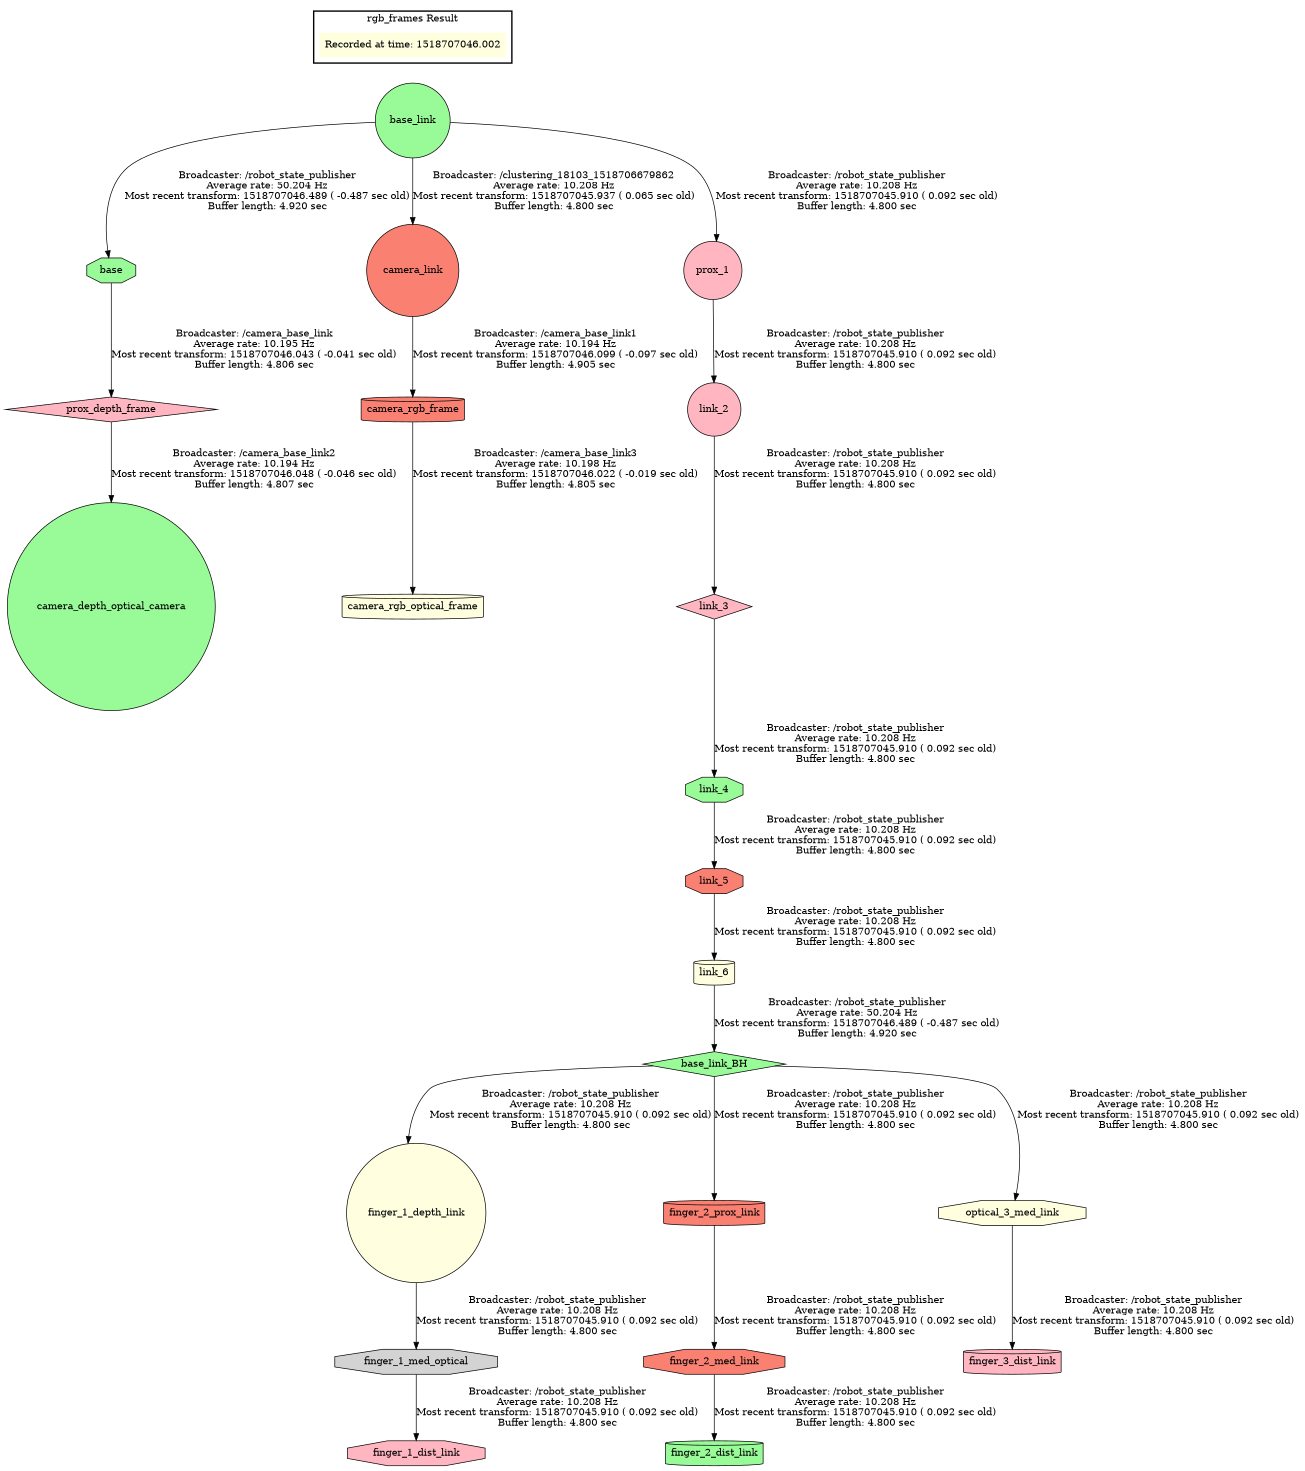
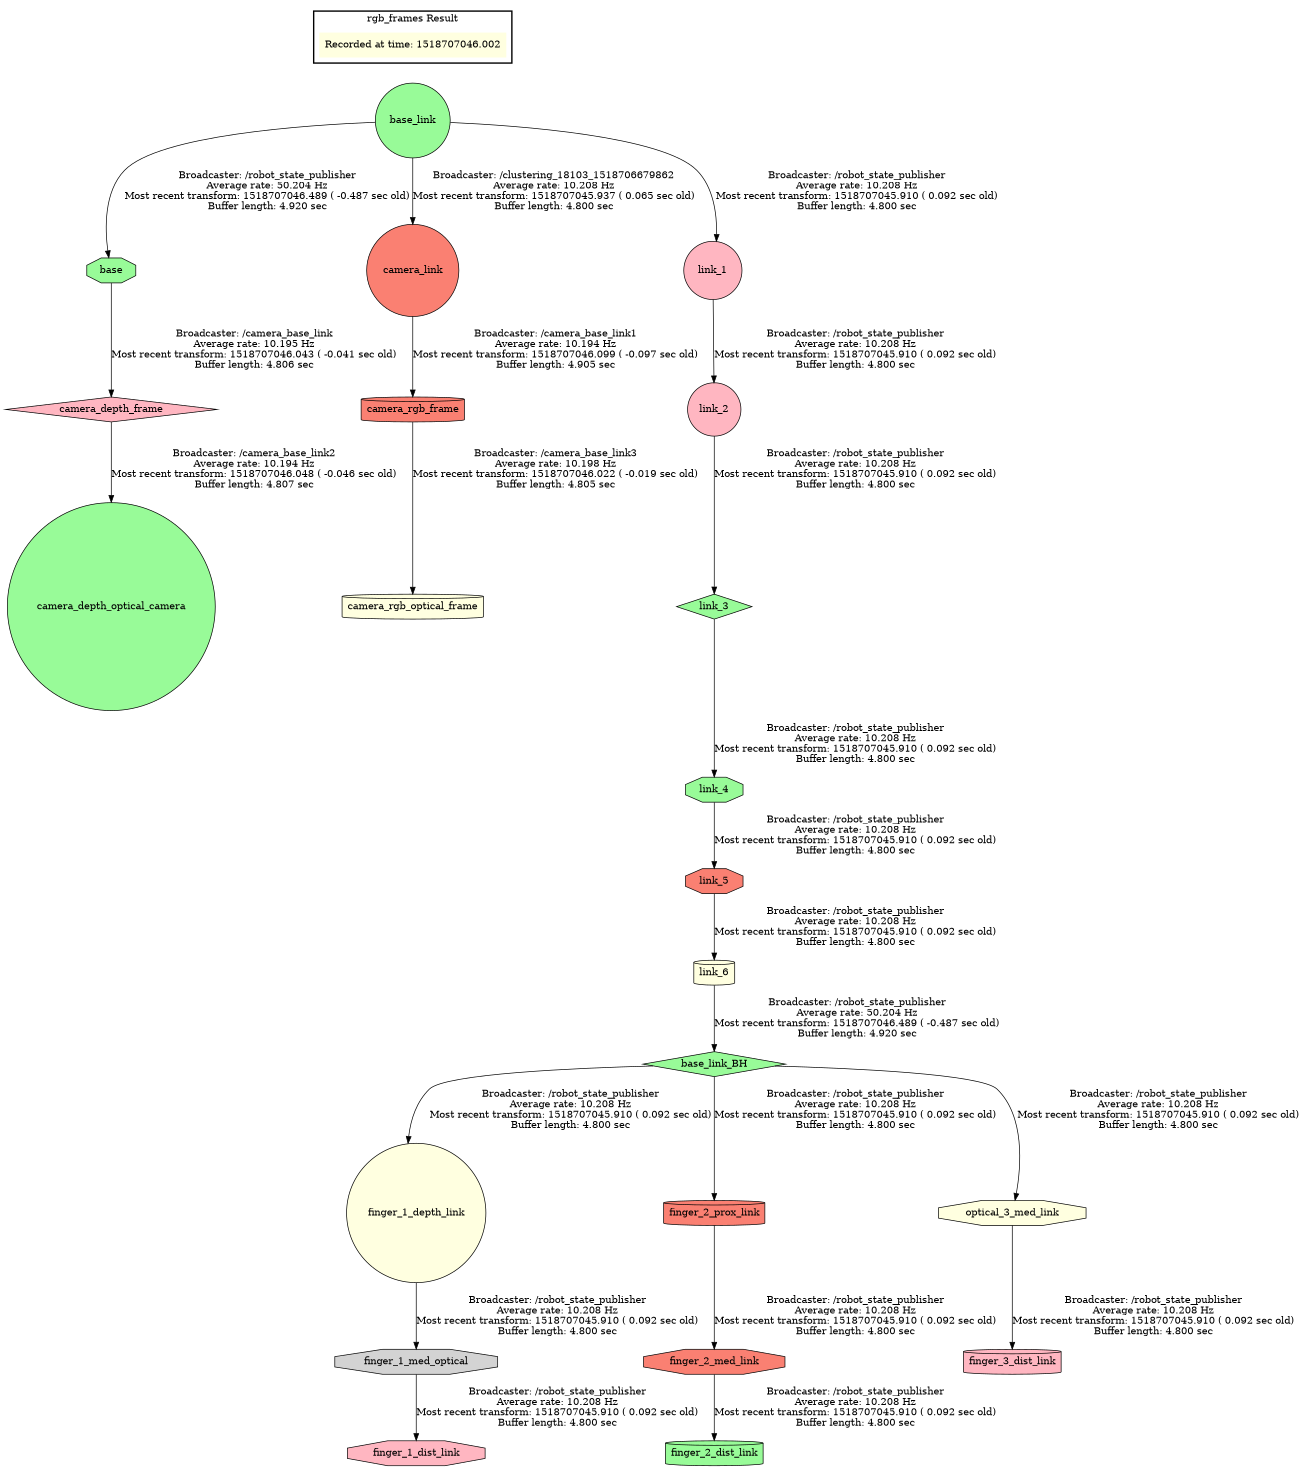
(713, 270) -> (713, 270)
(111, 409) -> (111, 409)
(714, 607) -> (714, 607)
